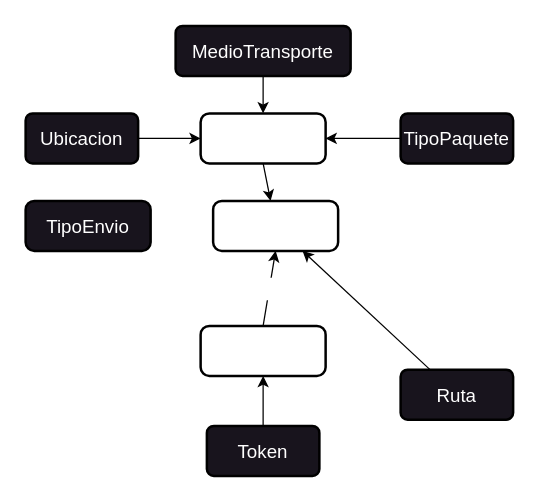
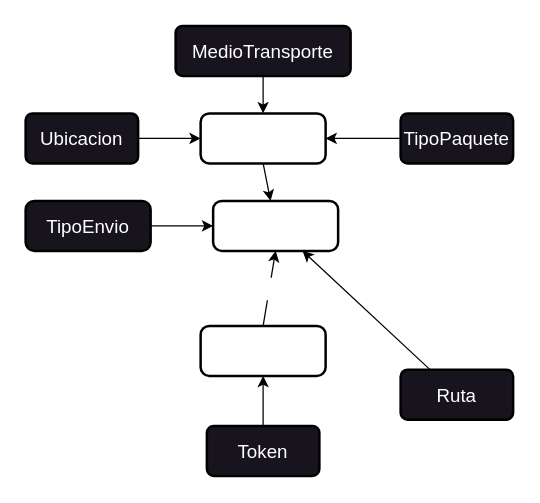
none -> (178, 226)
